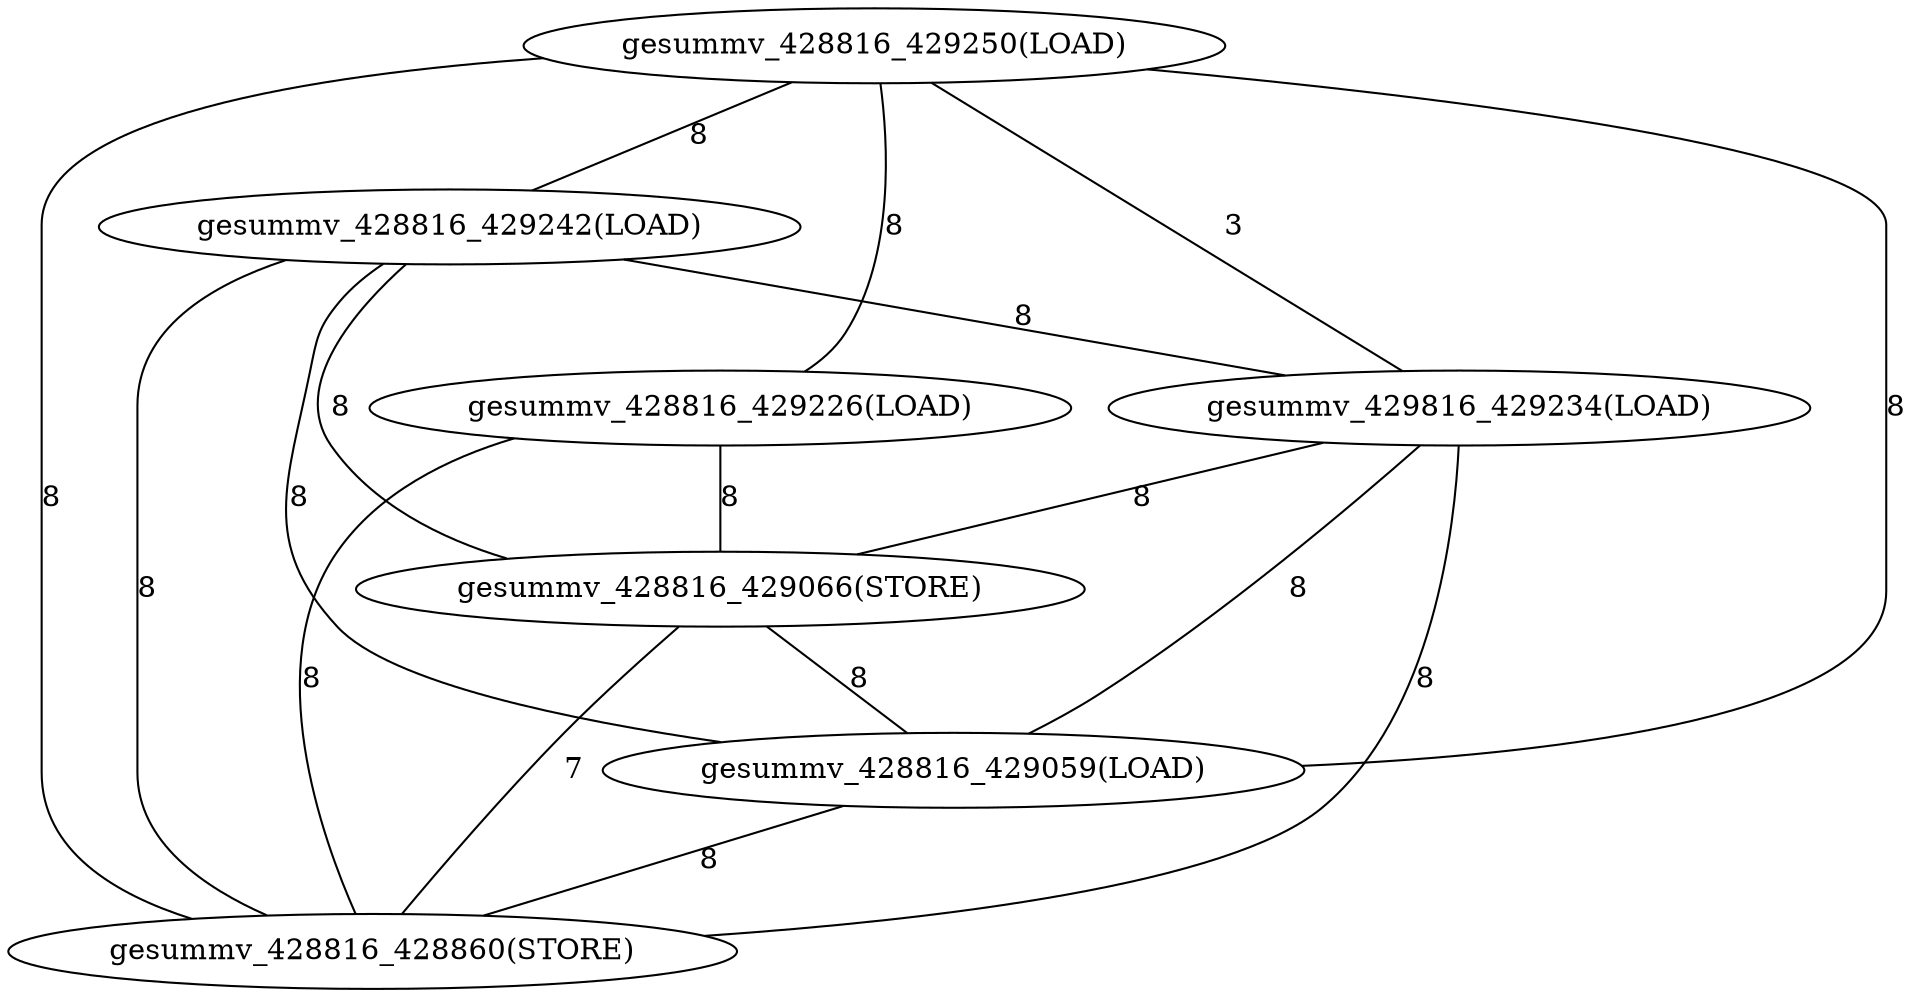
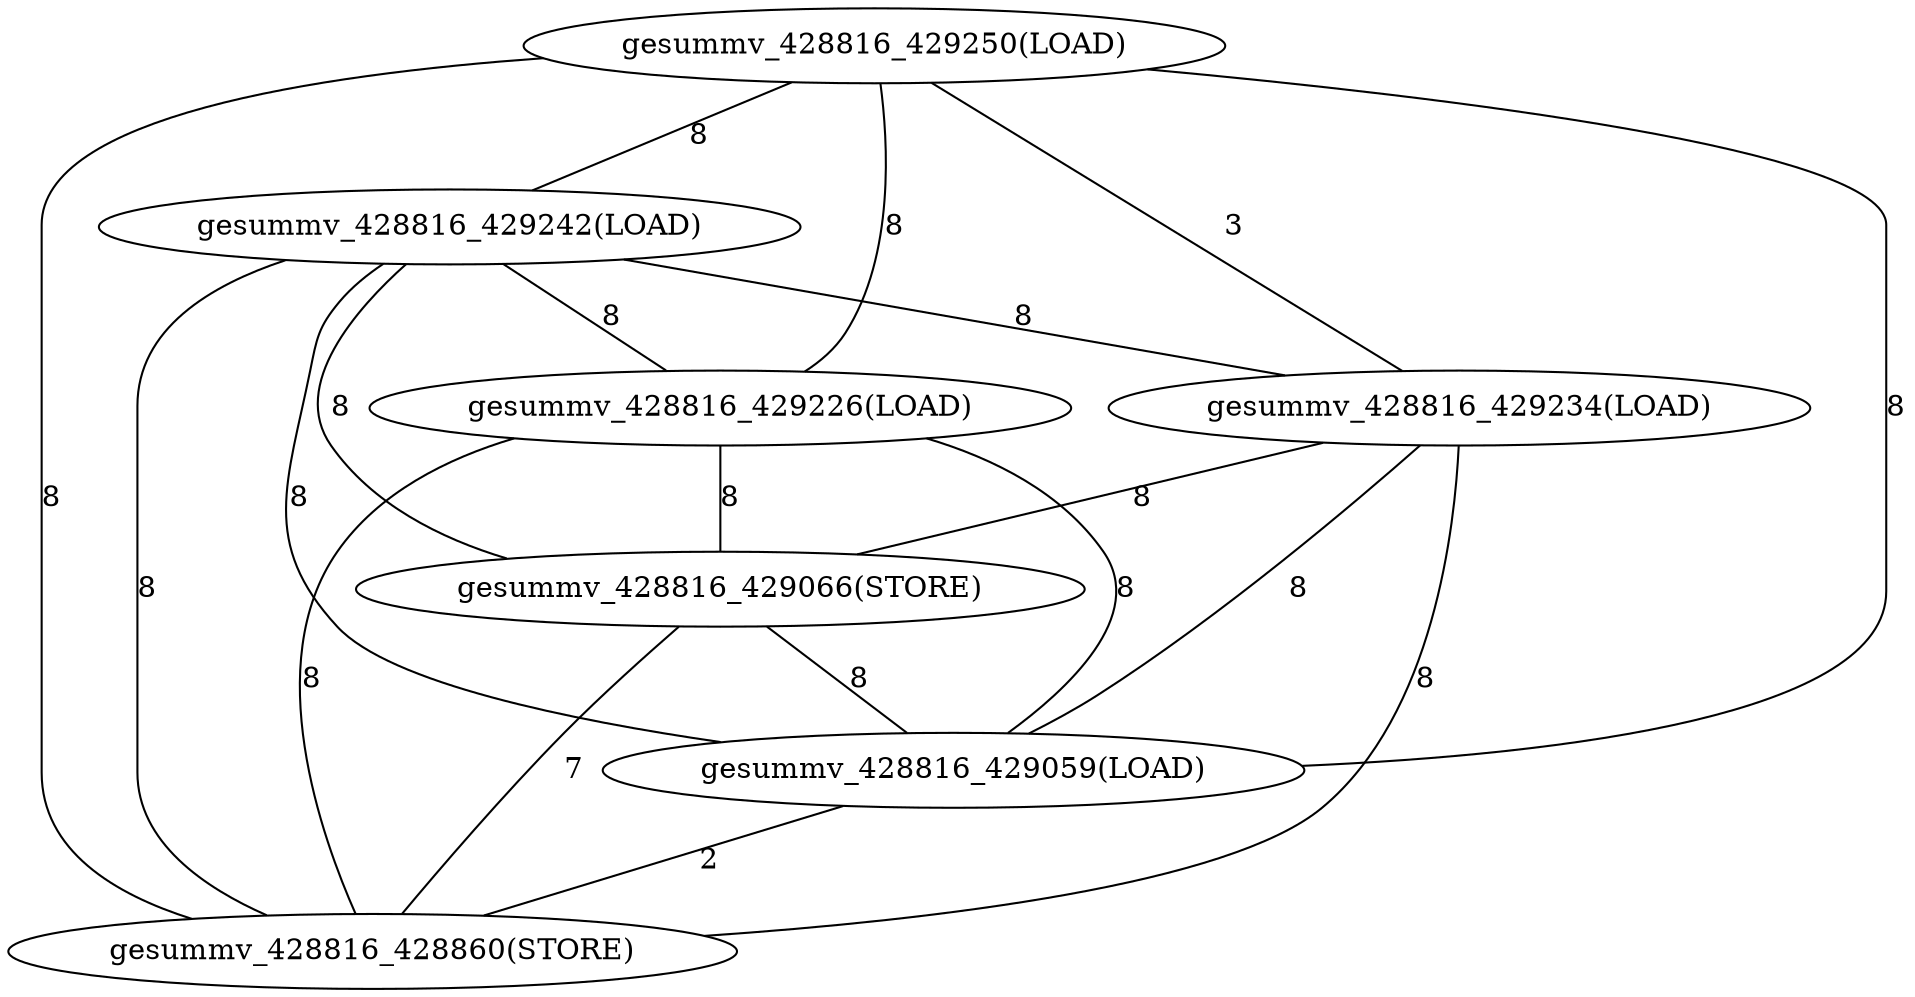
none -> (585, 317)
(1459, 408) -> (1459, 408)
none -> (1106, 557)
(710, 861) -> (710, 861)
